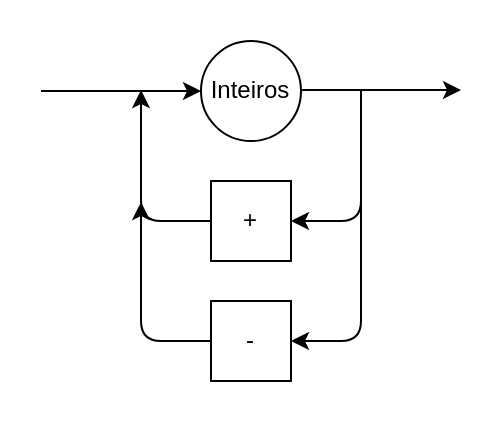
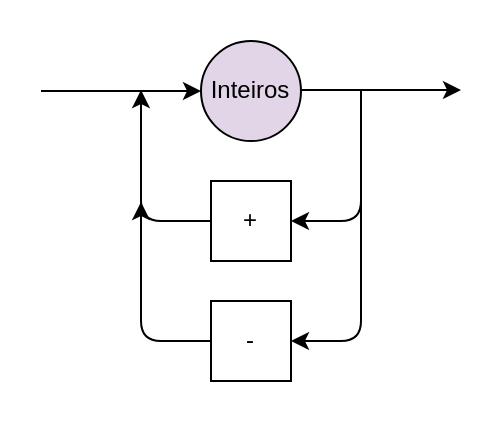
(251, 91) -> (251, 91)
